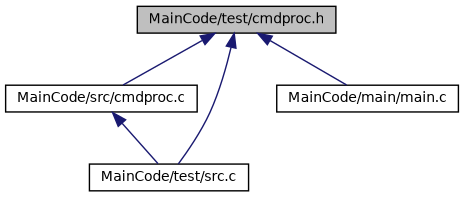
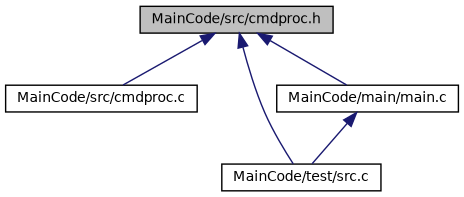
(237, 20) -> (237, 20)
(140, 144) -> (330, 144)
